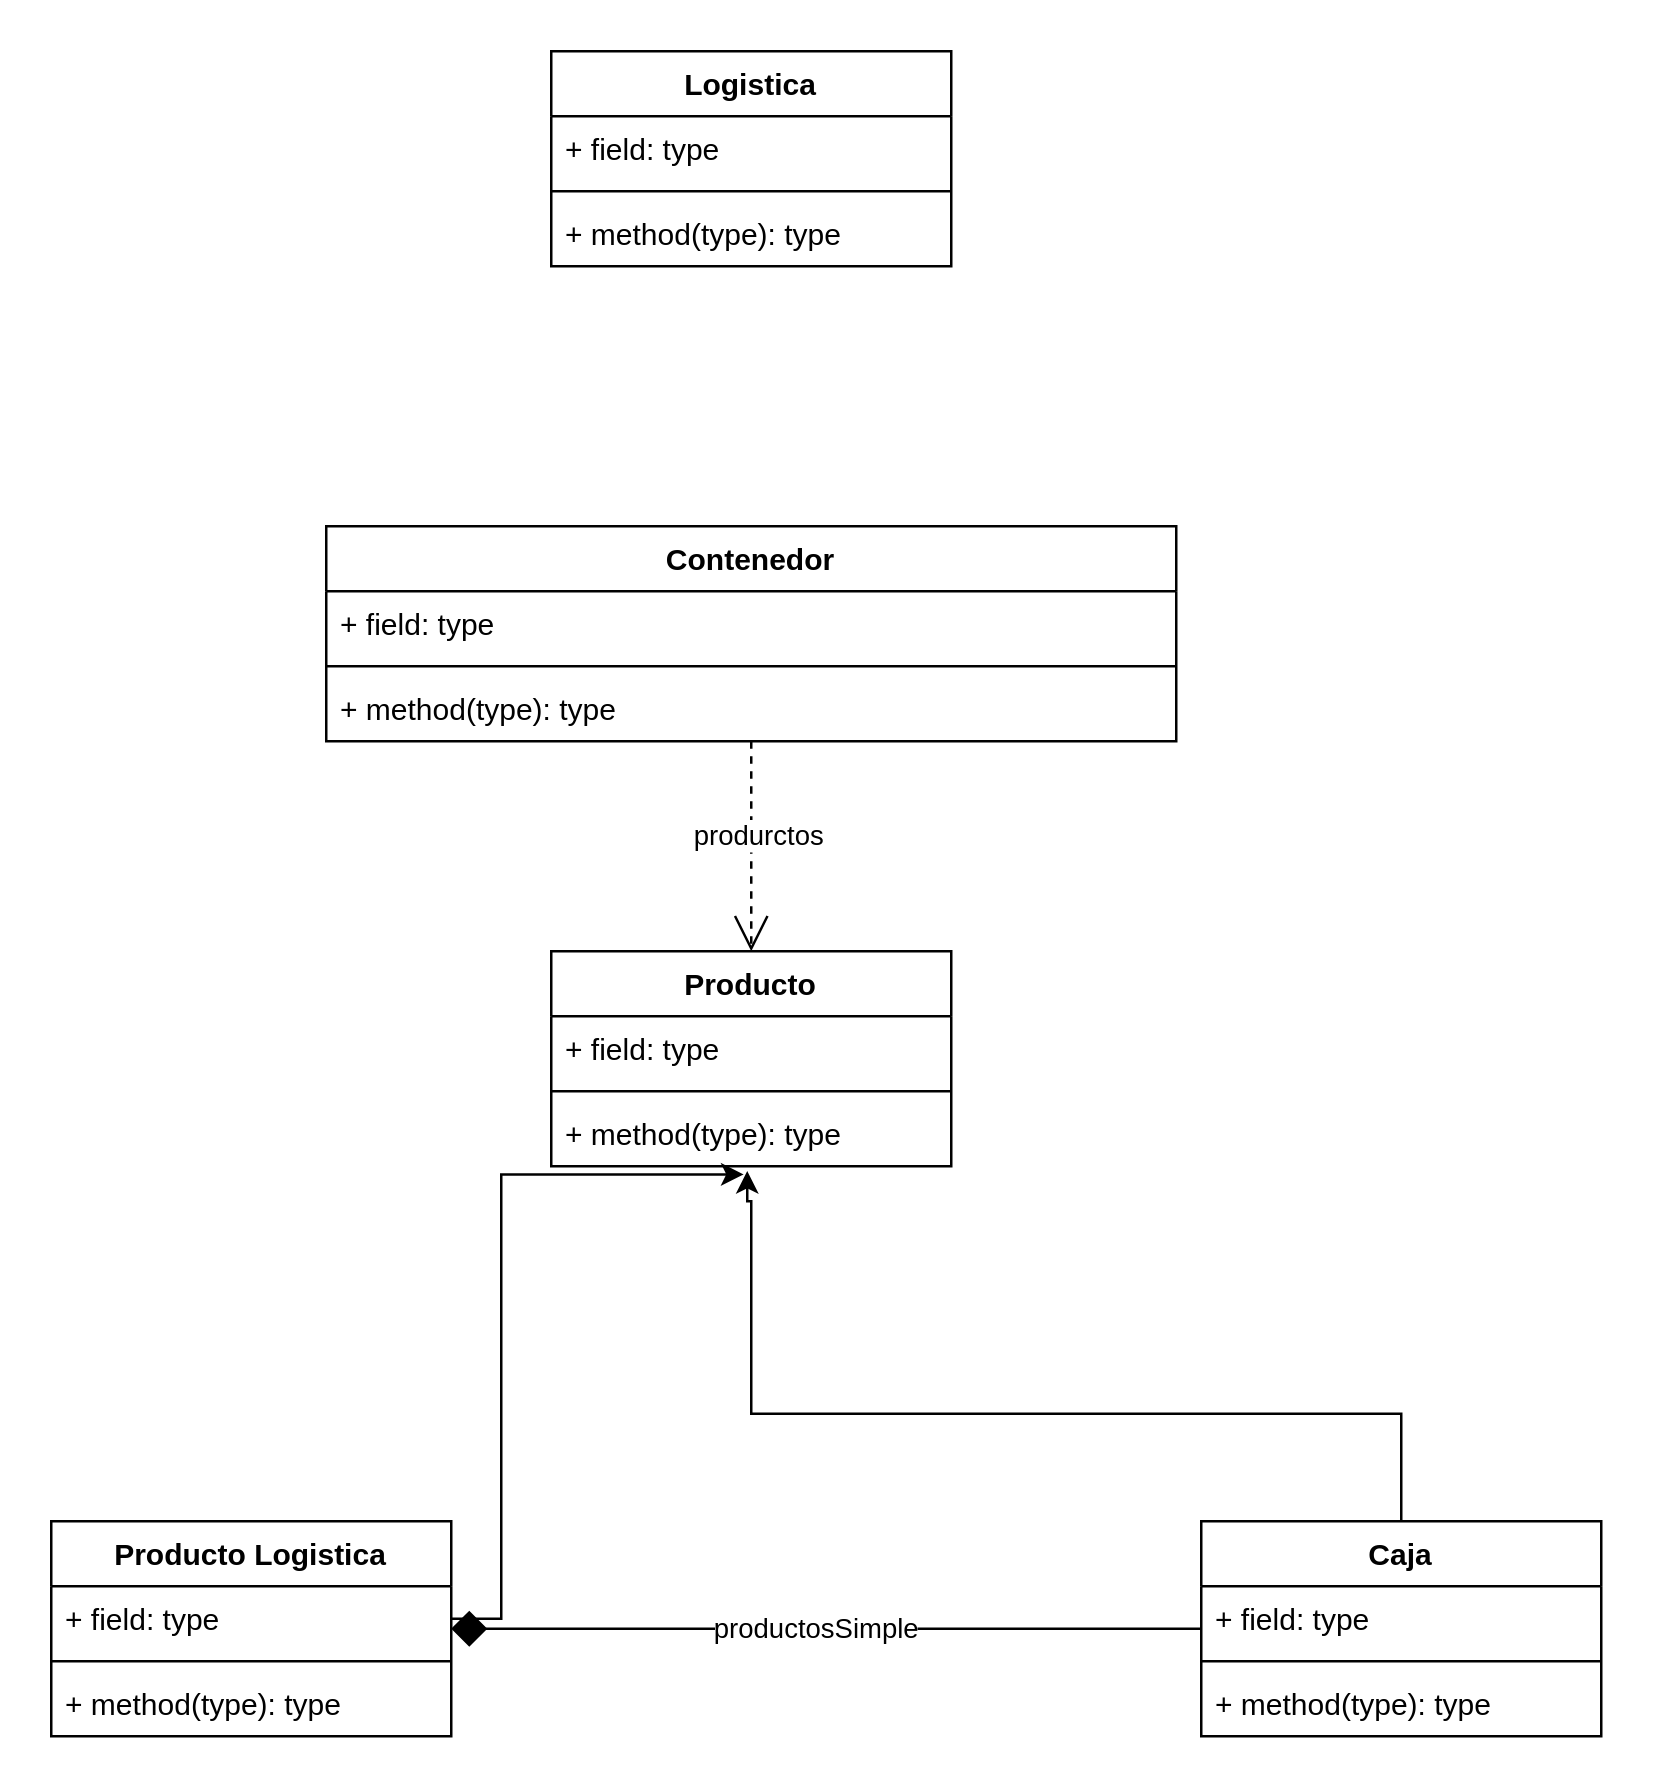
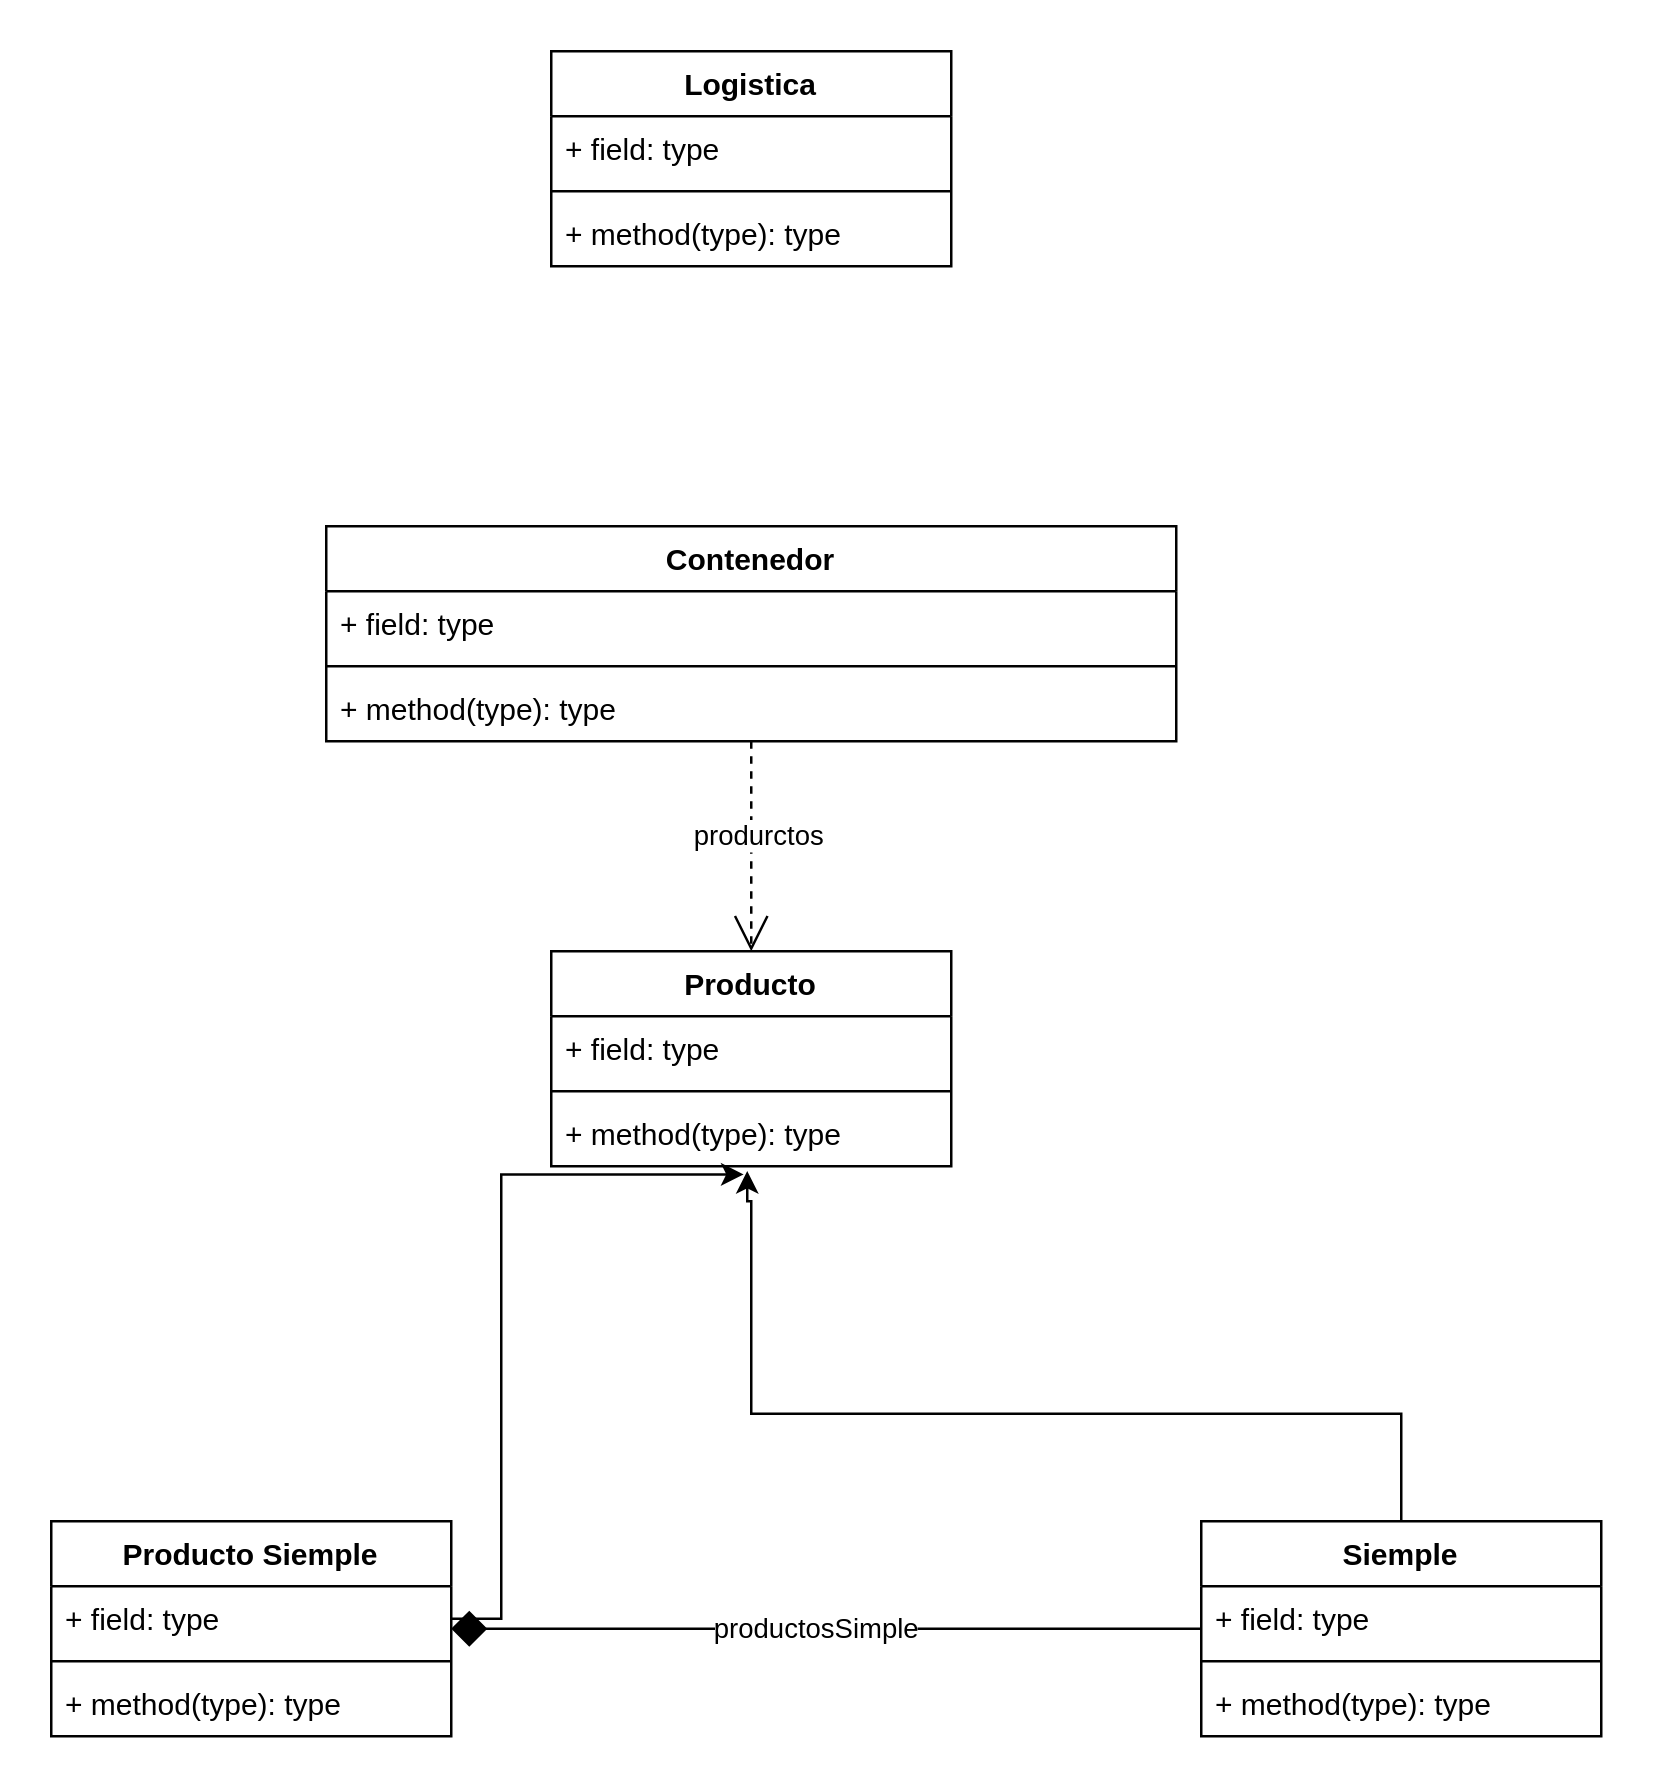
(251, 1557) -> (251, 1557)
(1401, 1557) -> (1401, 1557)
